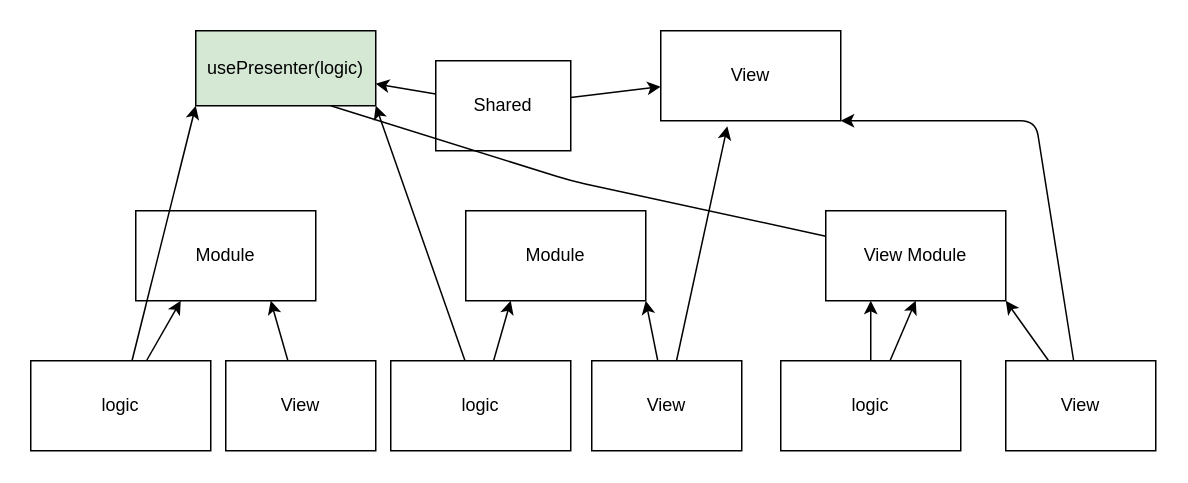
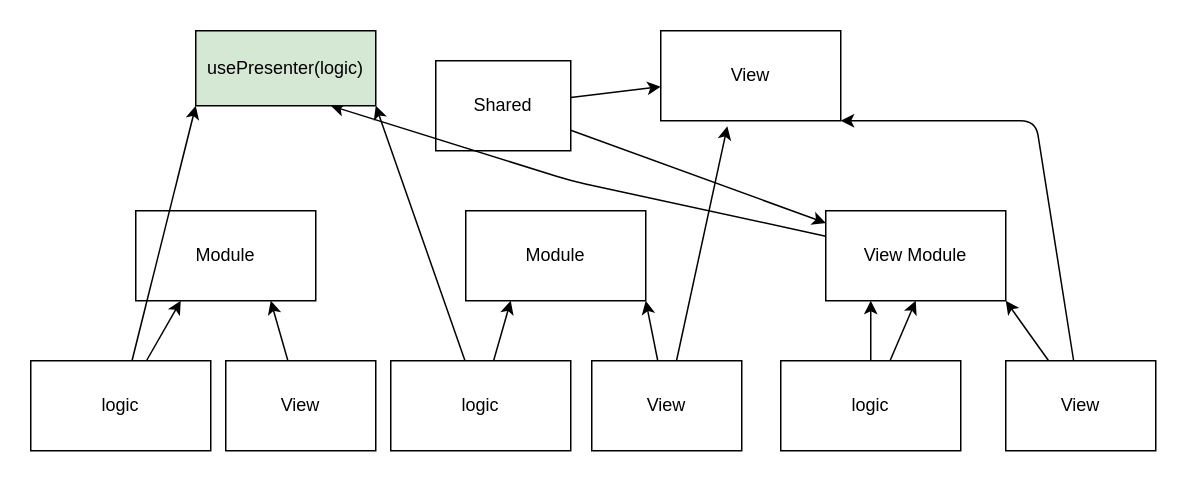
(411, 90) -> (693, 175)
(336, 108) -> (342, 109)
